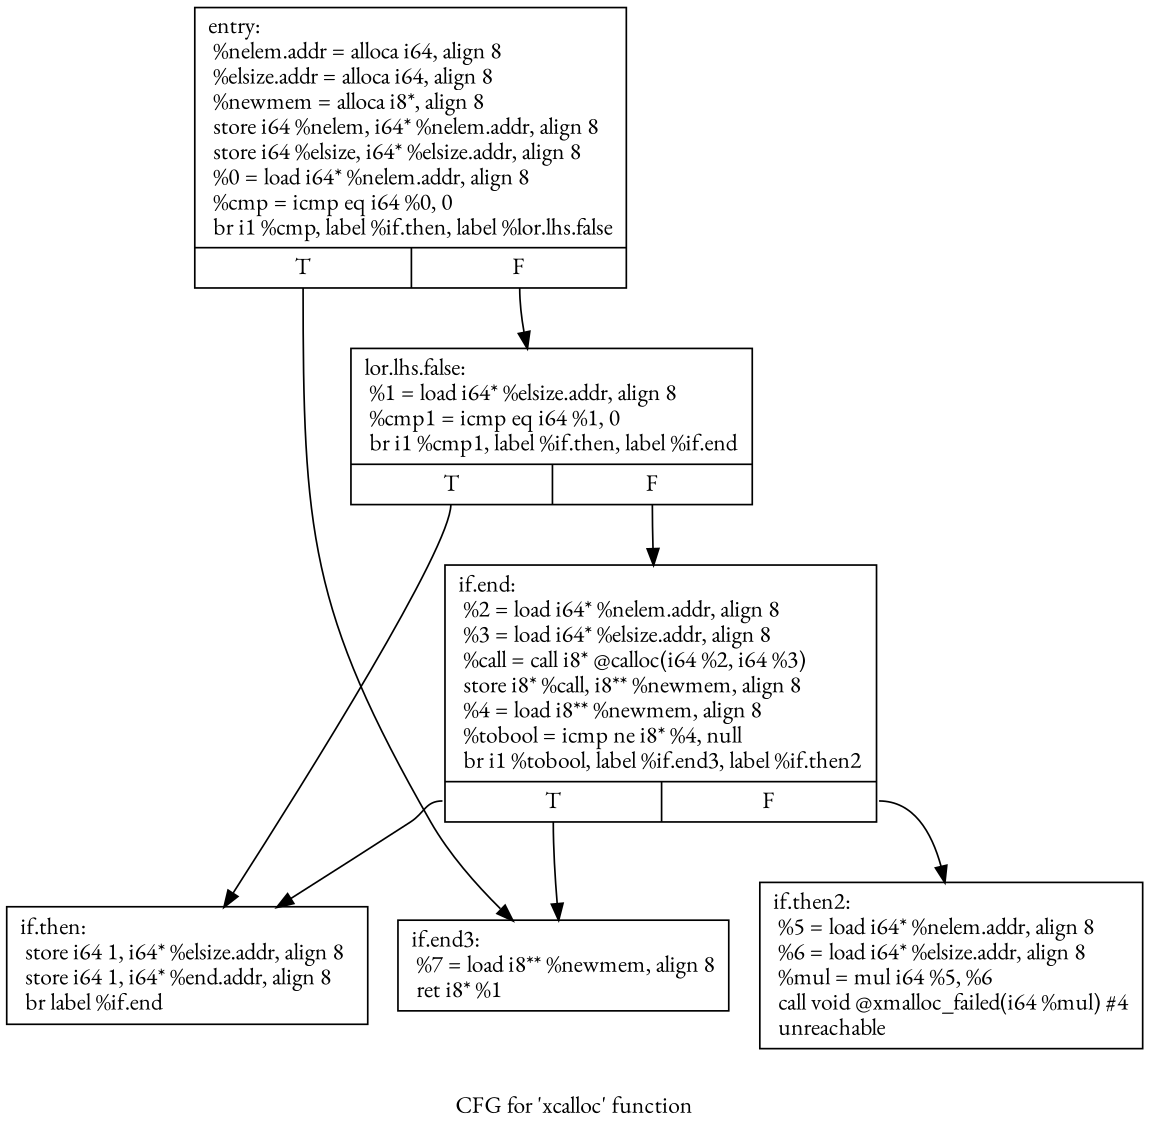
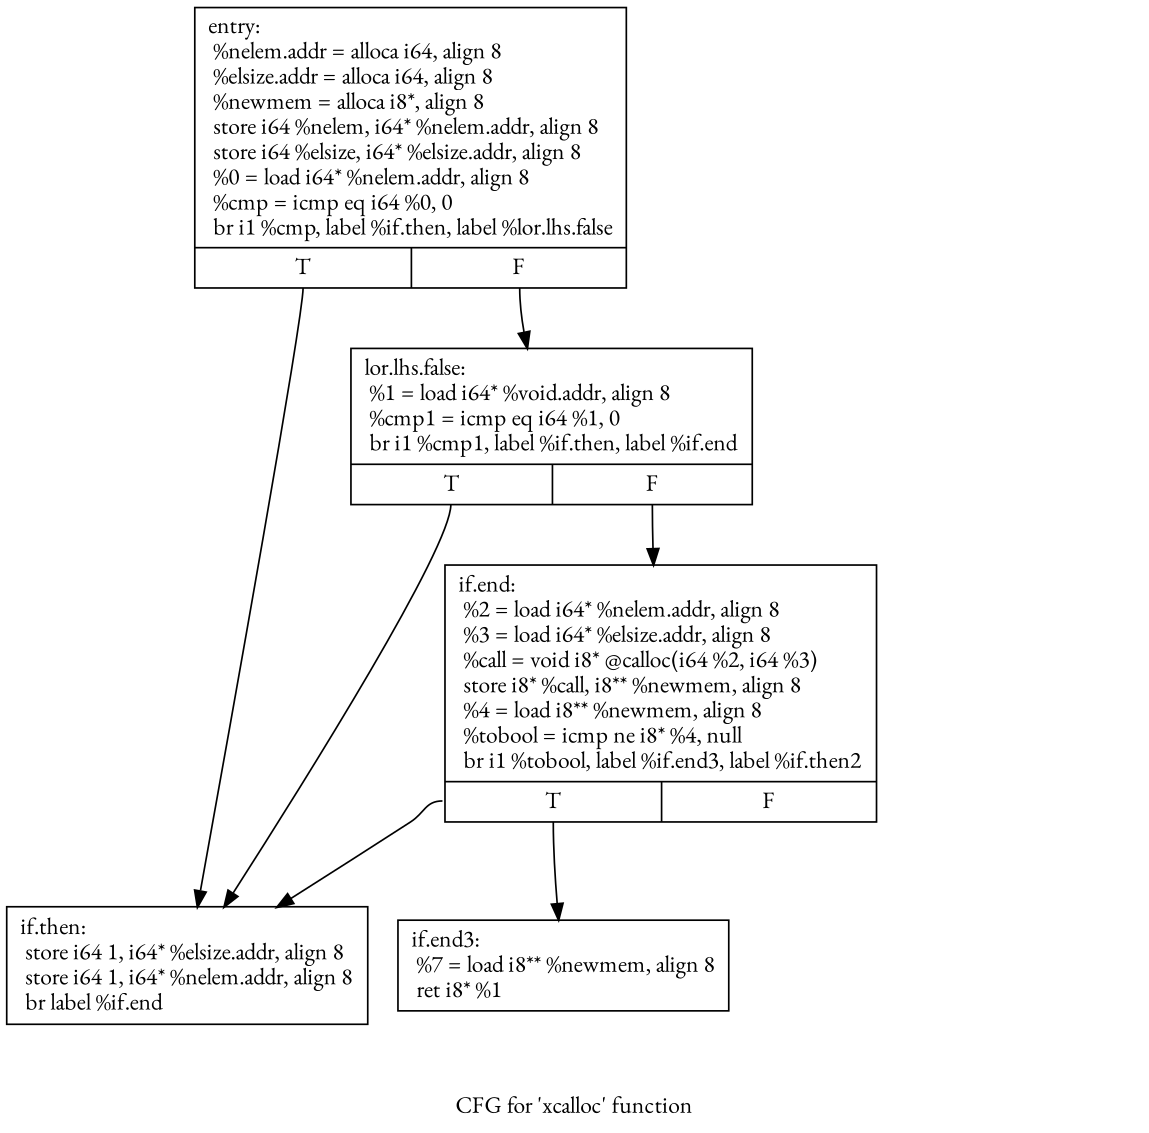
(521, 393) -> (518, 393)
(336, 620) -> (254, 590)
(633, 660) -> (638, 660)
(951, 966) -> none
(176, 977) -> (187, 977)
